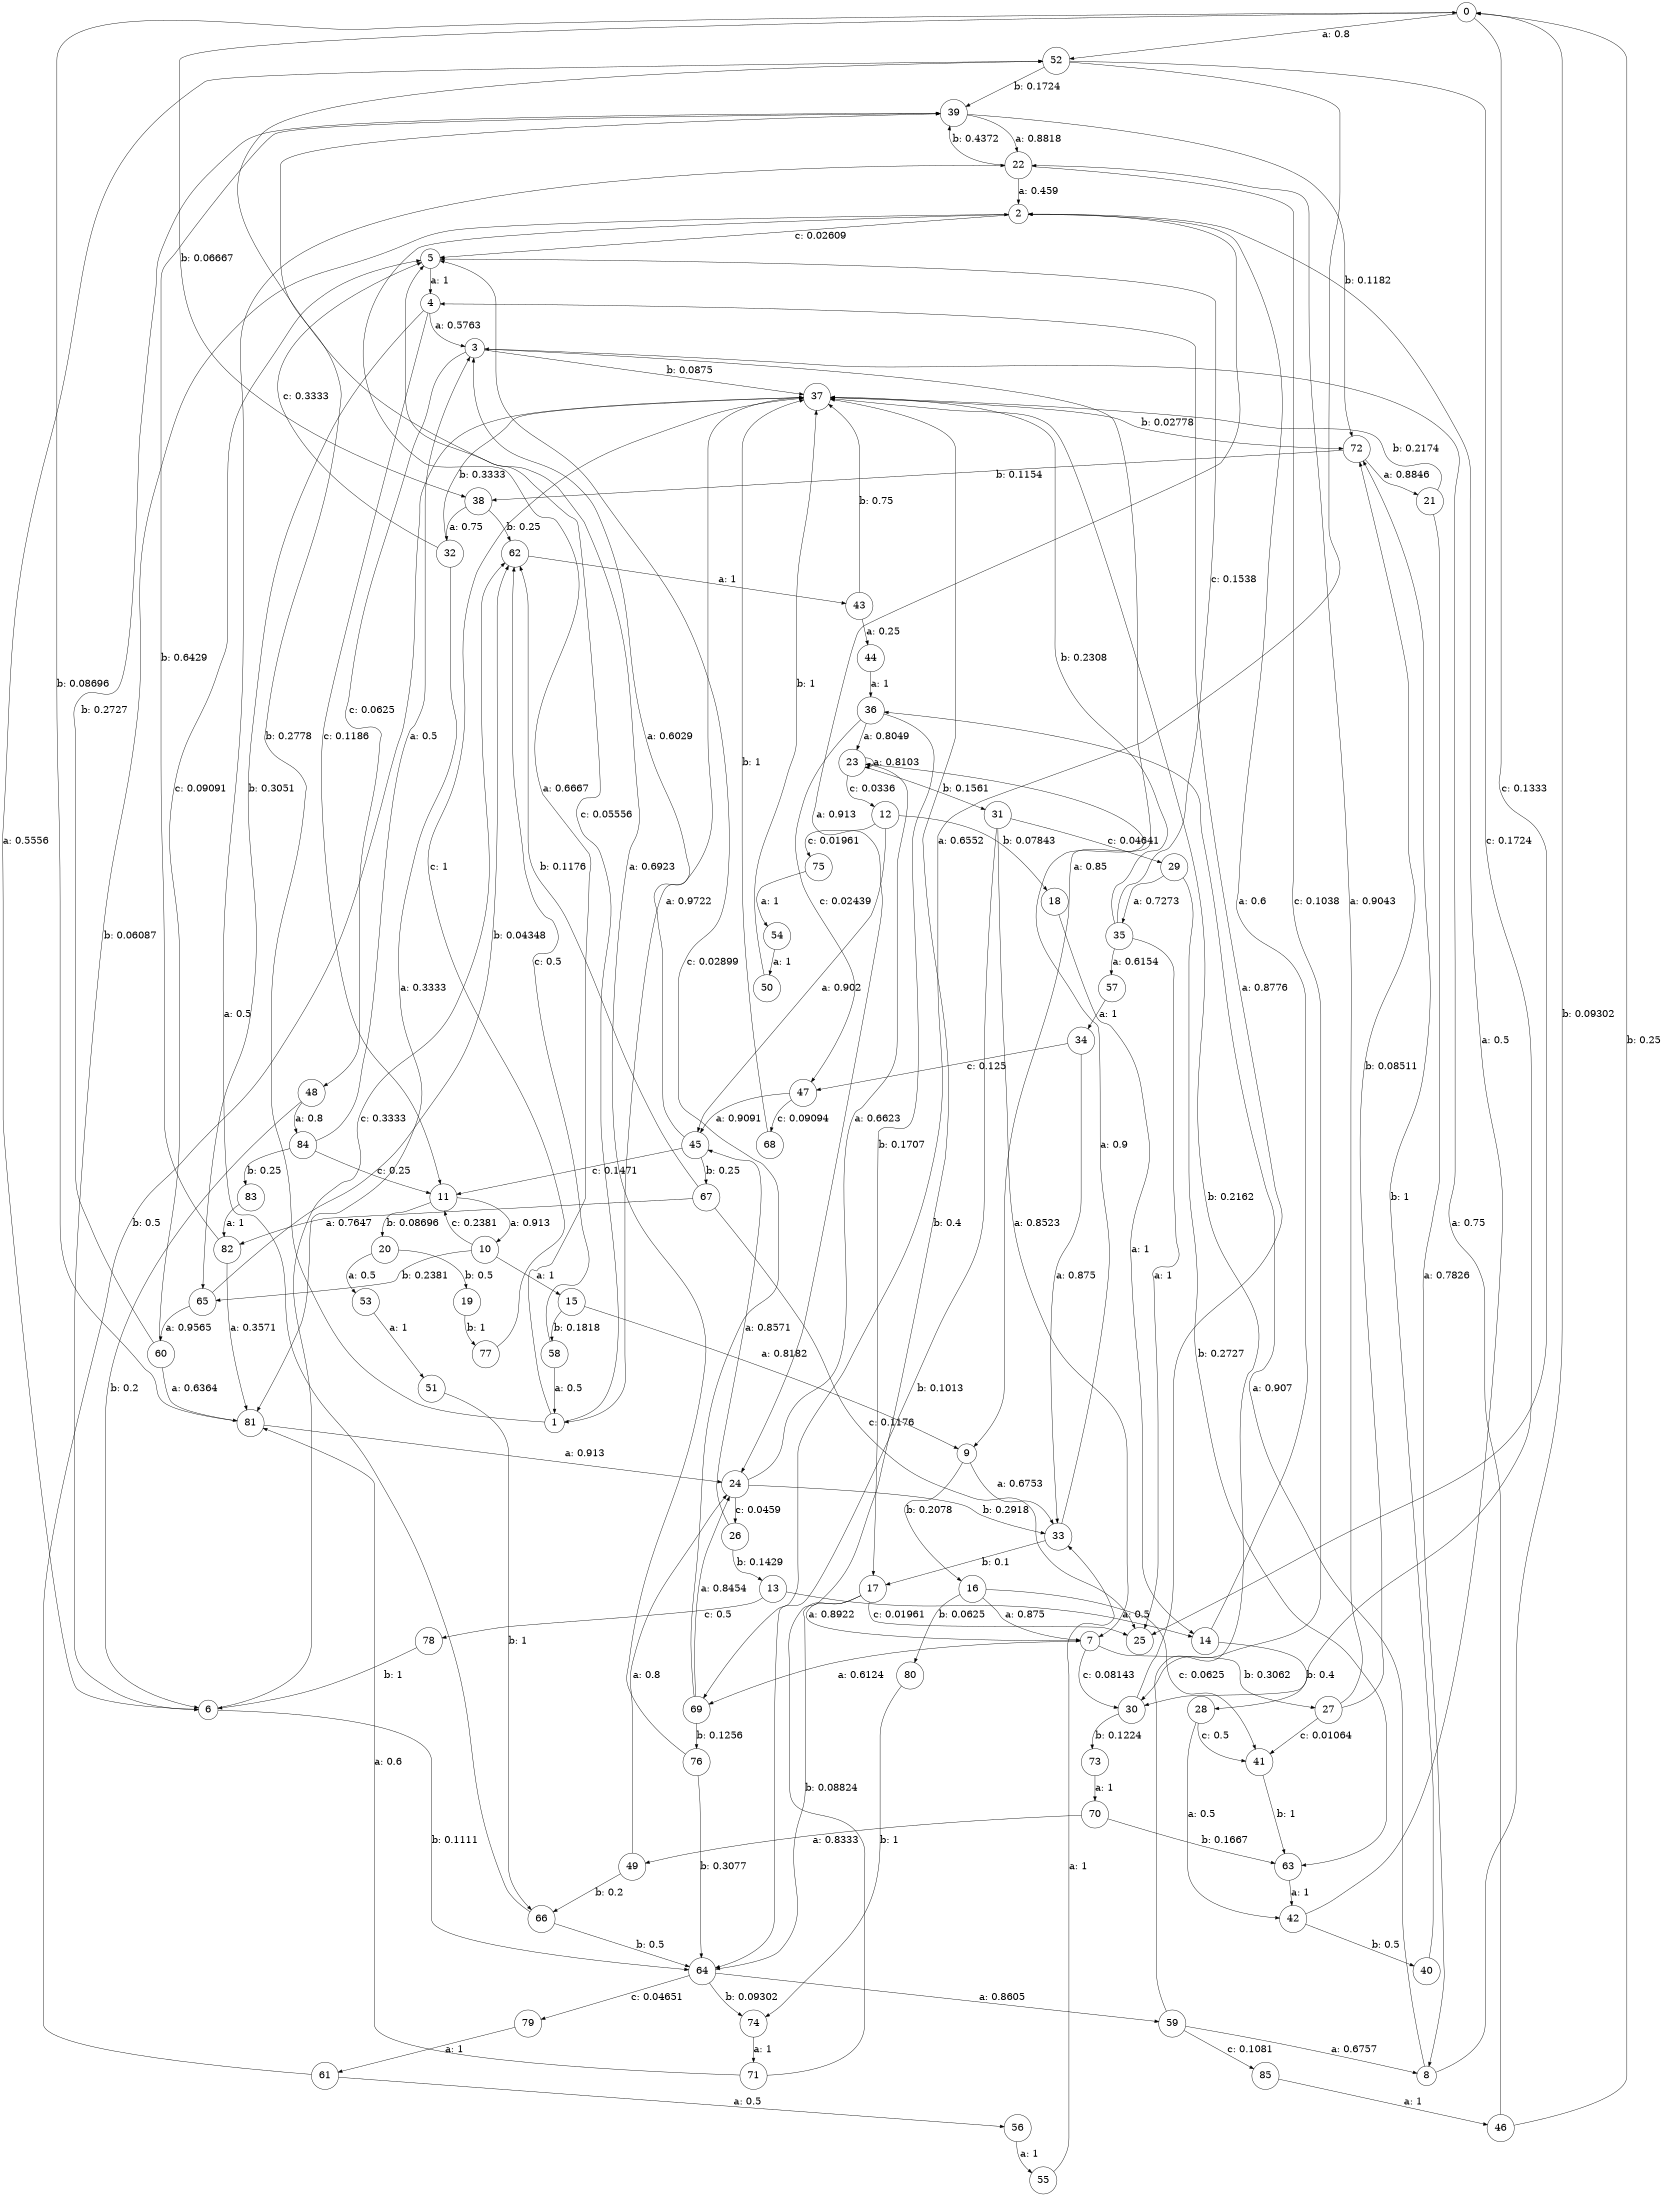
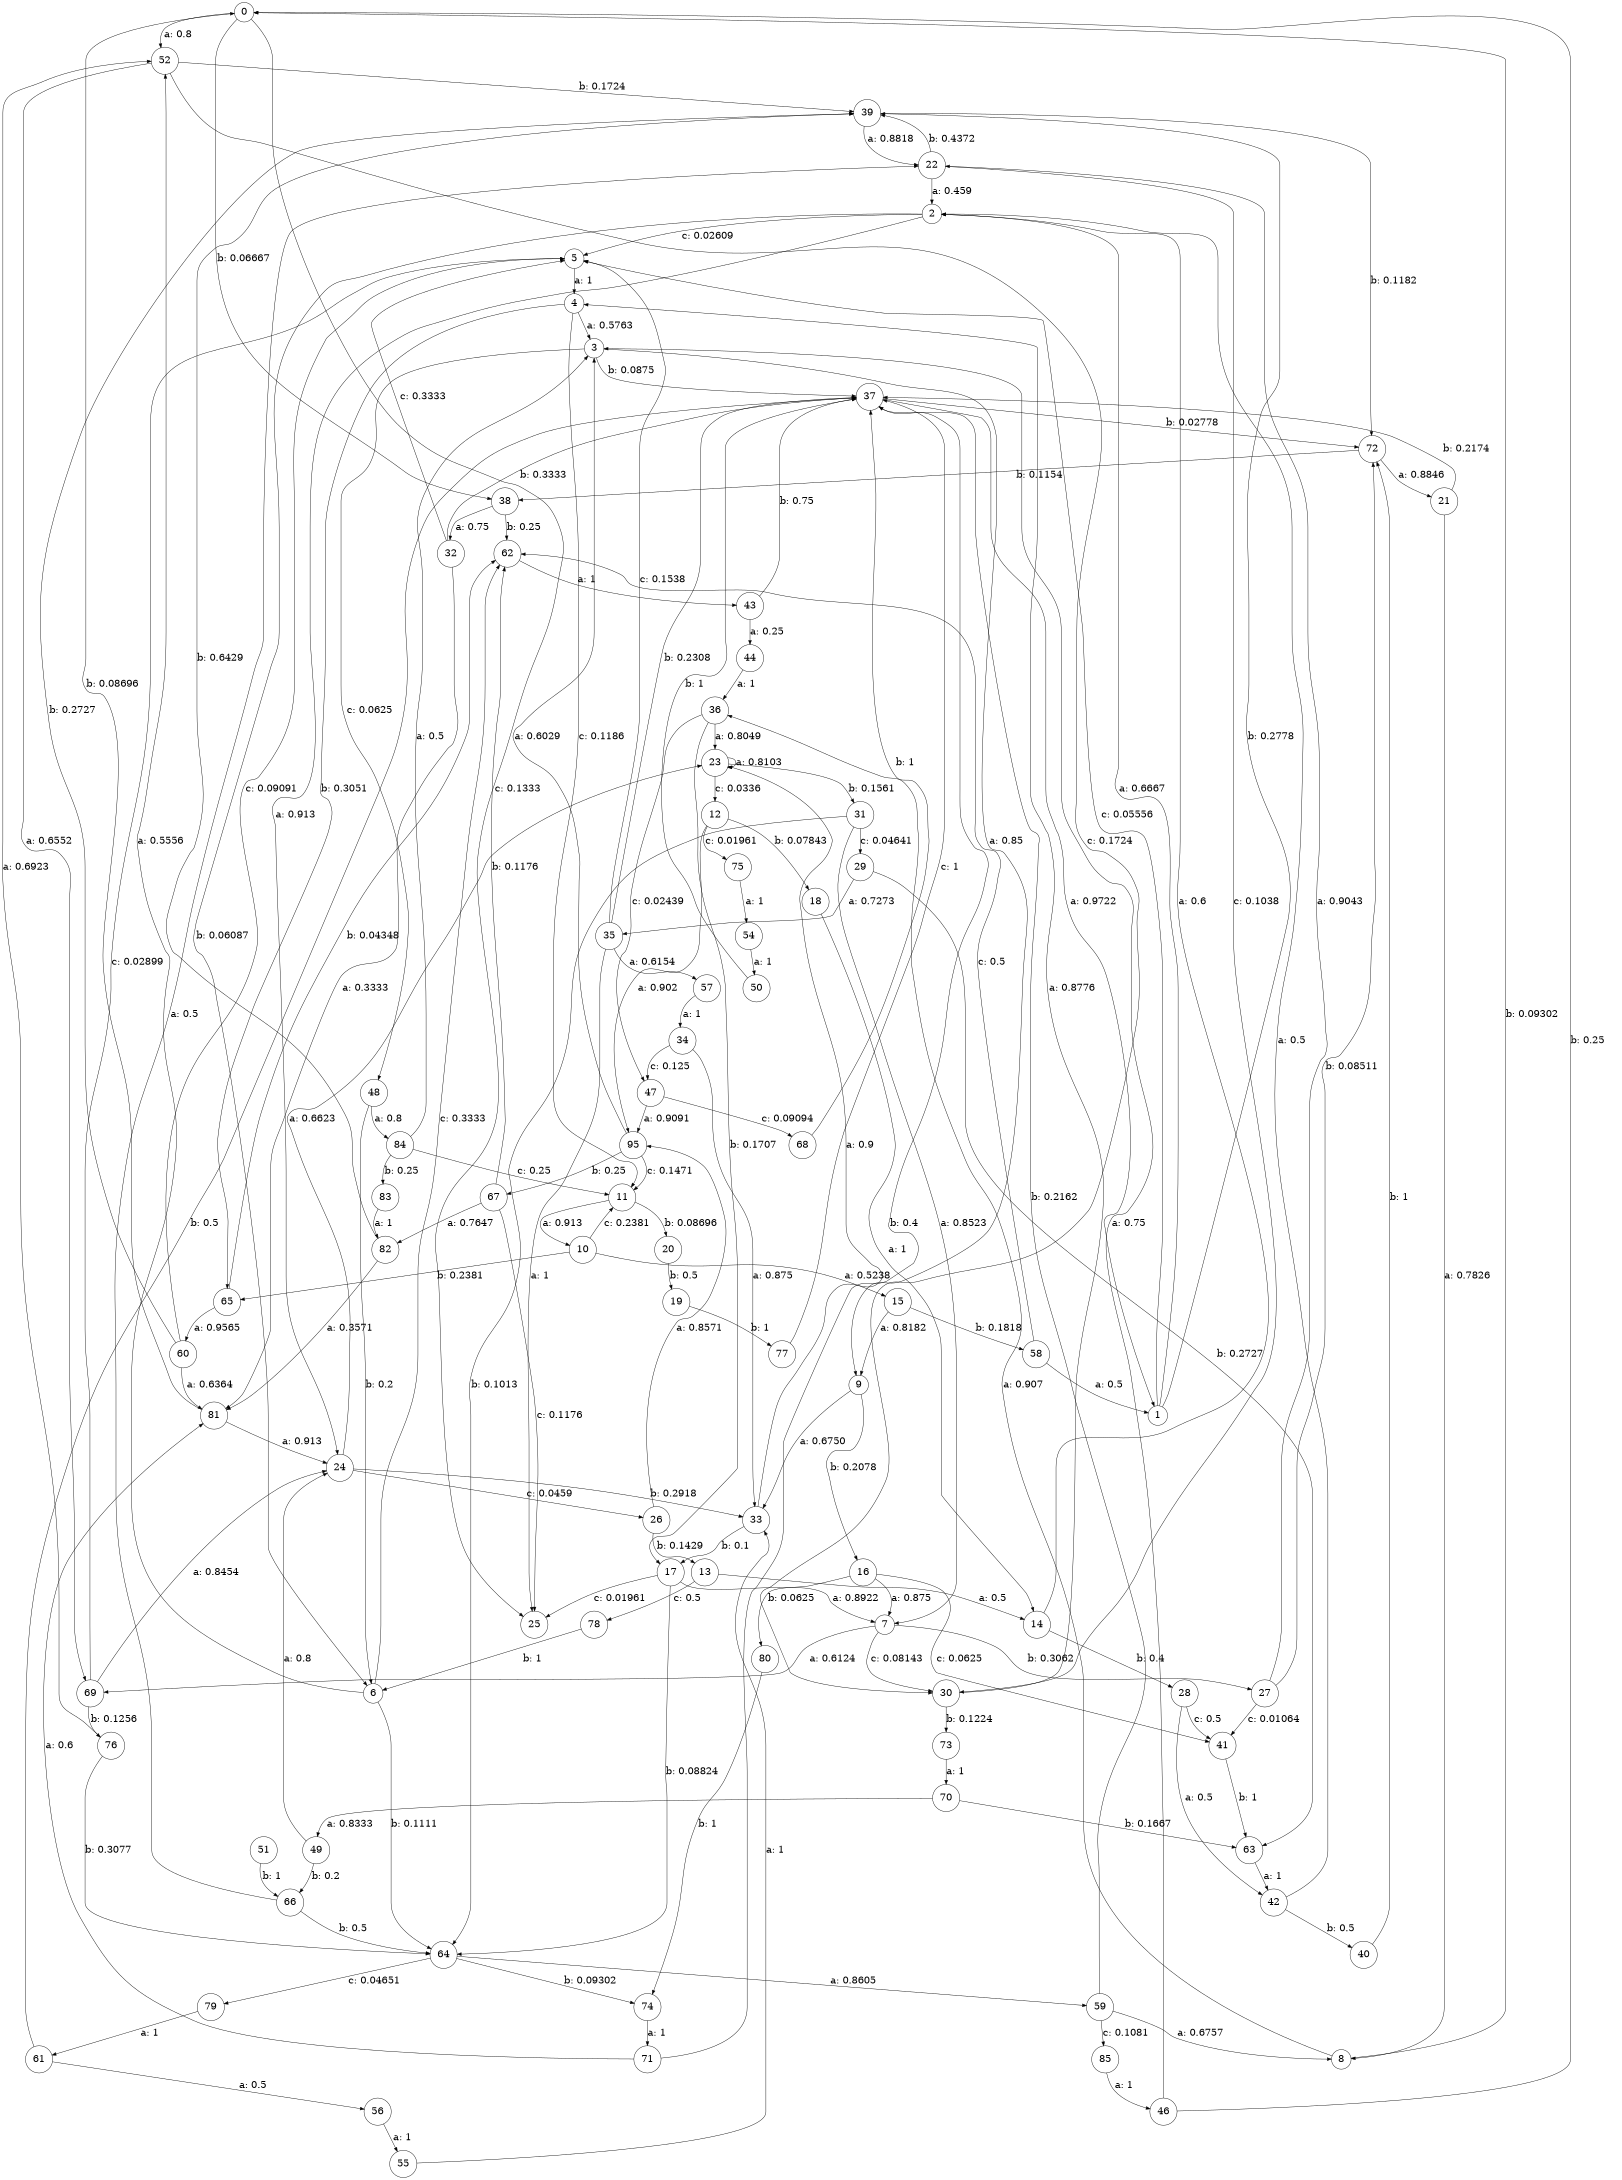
(695, 1145) -> (633, 1145)
(558, 1276) -> (872, 1276)
(366, 1302) -> none
(1025, 1484) -> (827, 1442)
